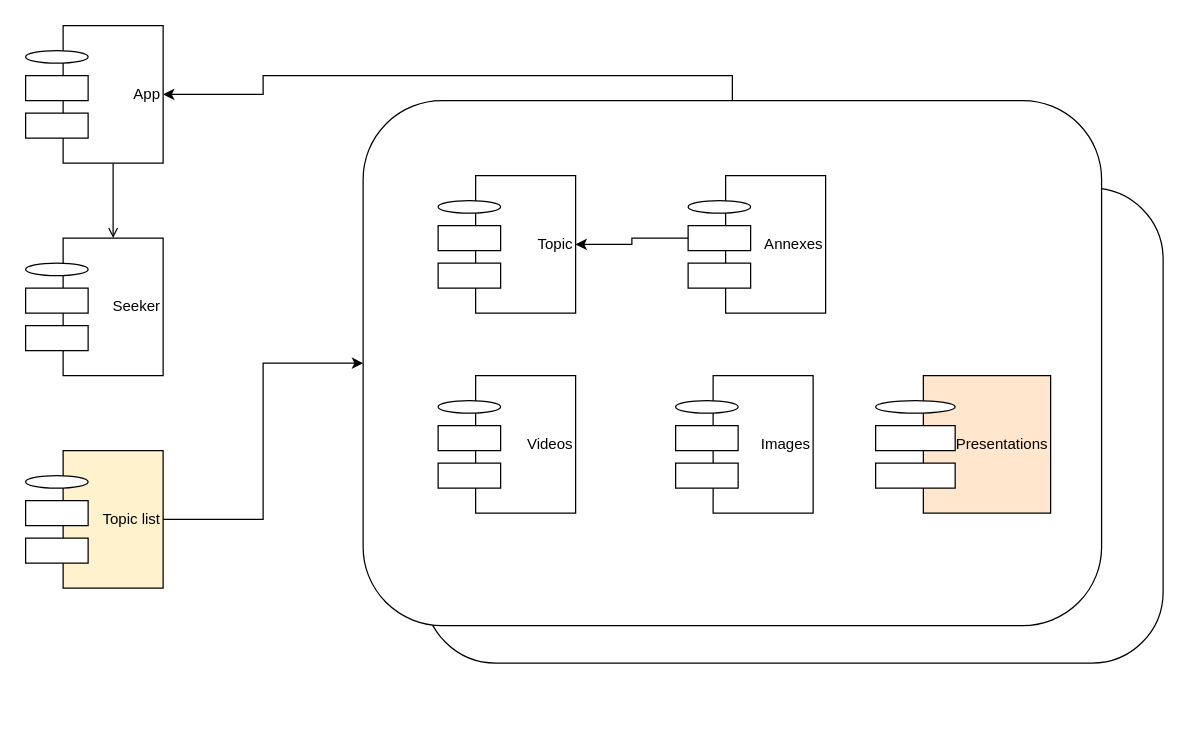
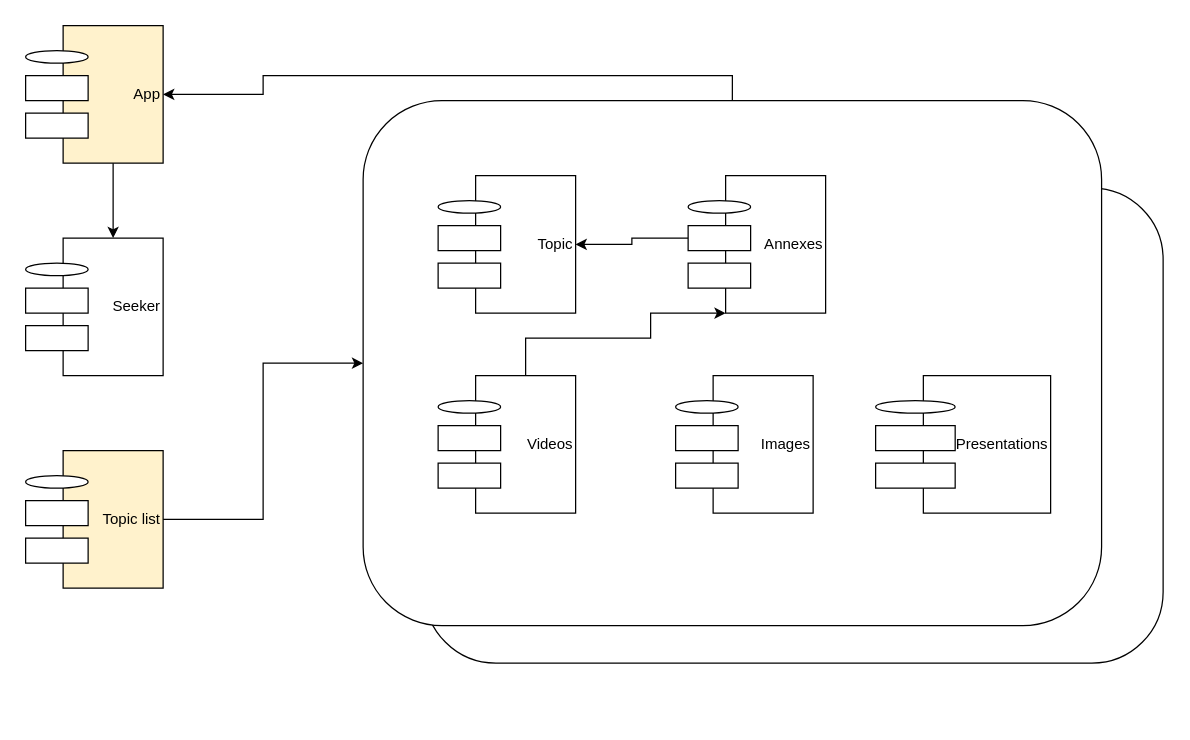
(113, 94) -> (113, 94)
(113, 230) -> (113, 228)
none -> (616, 338)
(987, 444) -> (987, 444)
